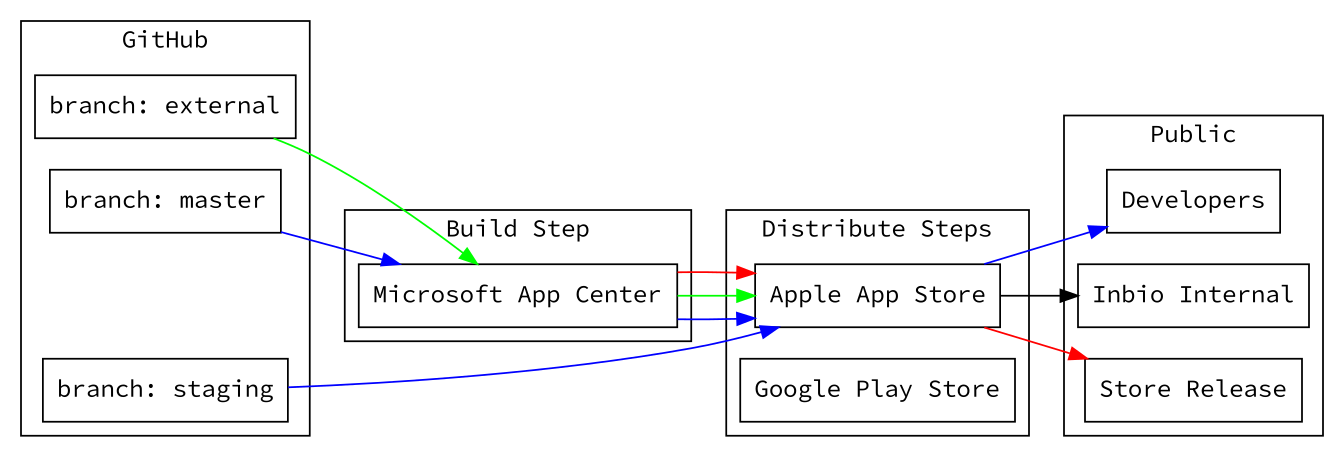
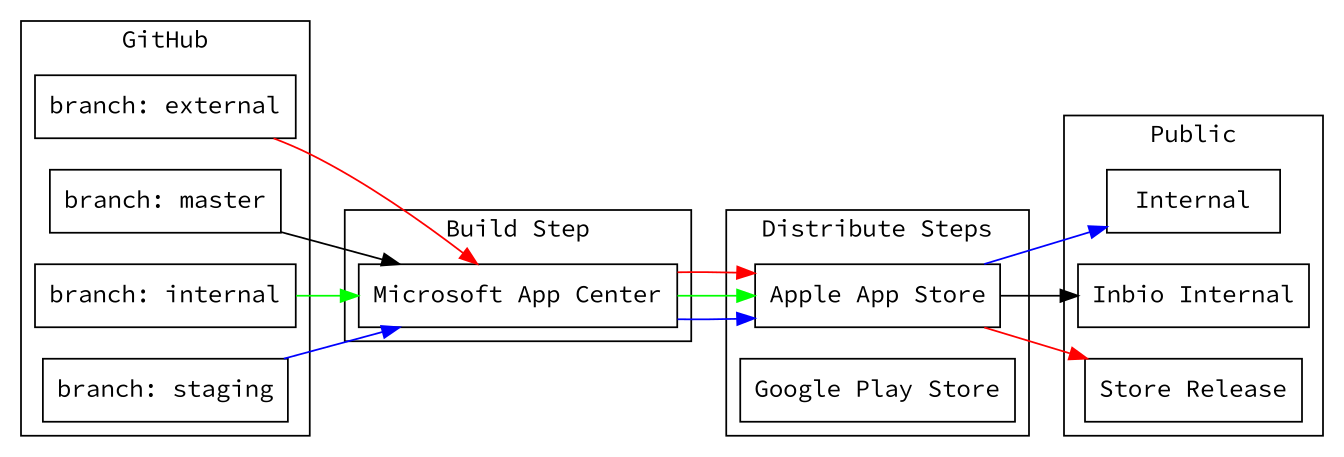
(372, 189) -> (372, 189)
(1194, 201) -> (1194, 201)
(332, 246) -> (332, 246)
none -> (165, 296)
(526, 371) -> (333, 345)
